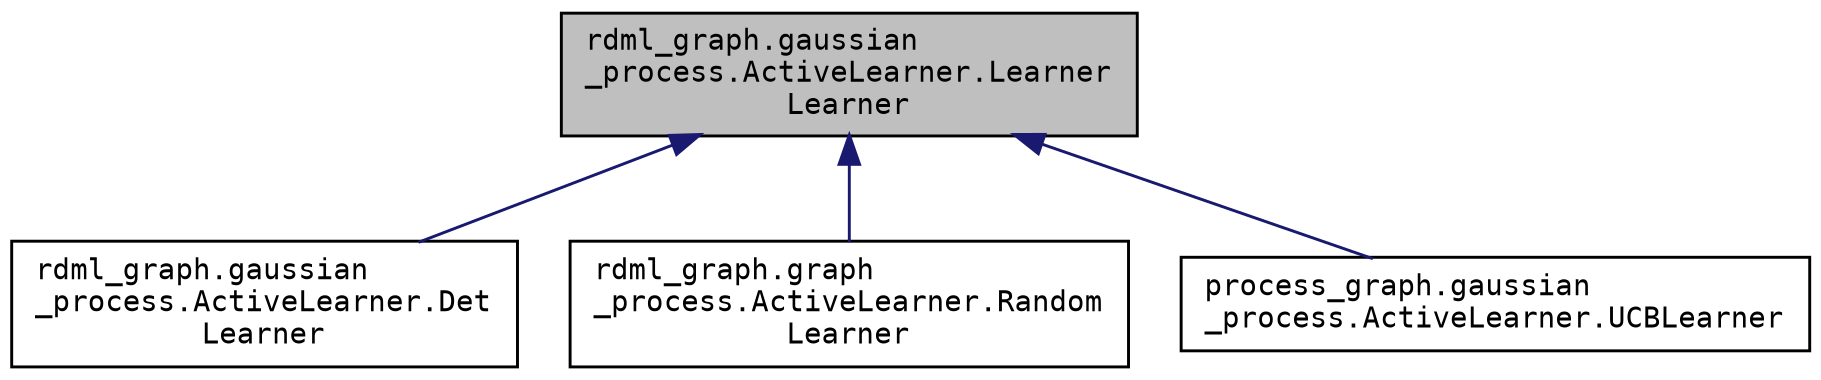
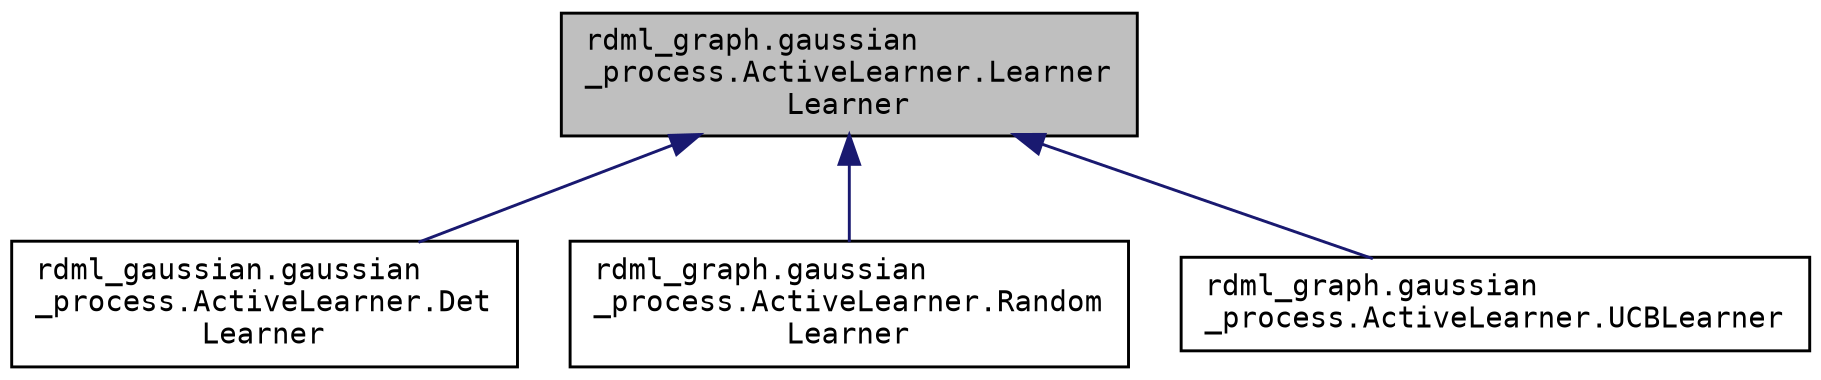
(265, 304) -> (265, 304)
(849, 304) -> (849, 304)
(1495, 304) -> (1495, 304)
